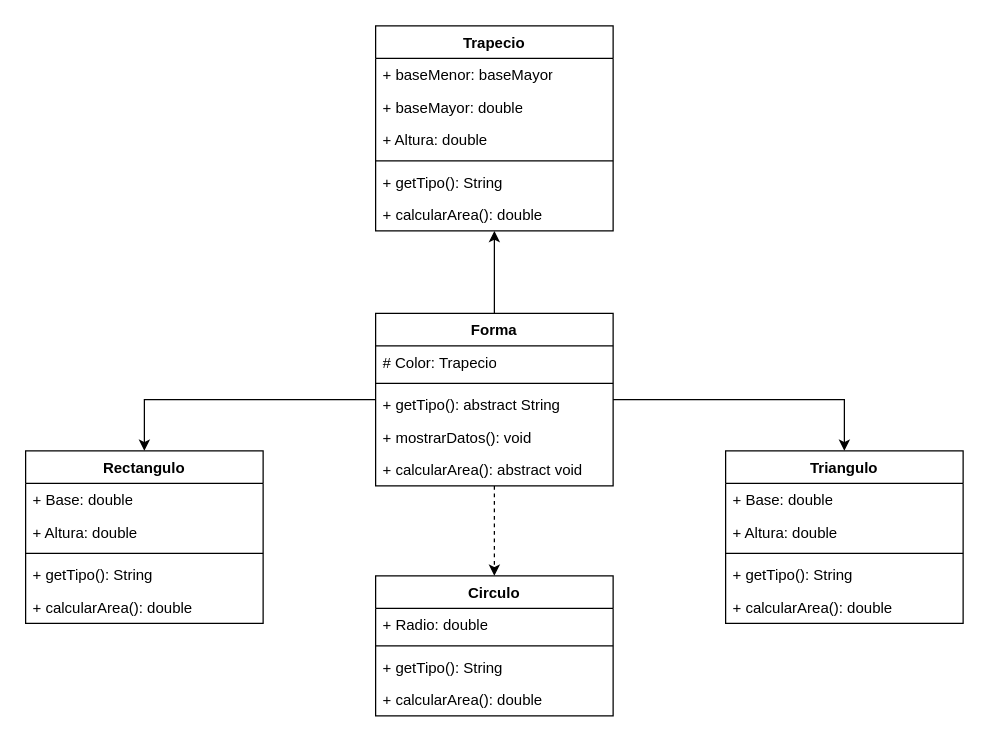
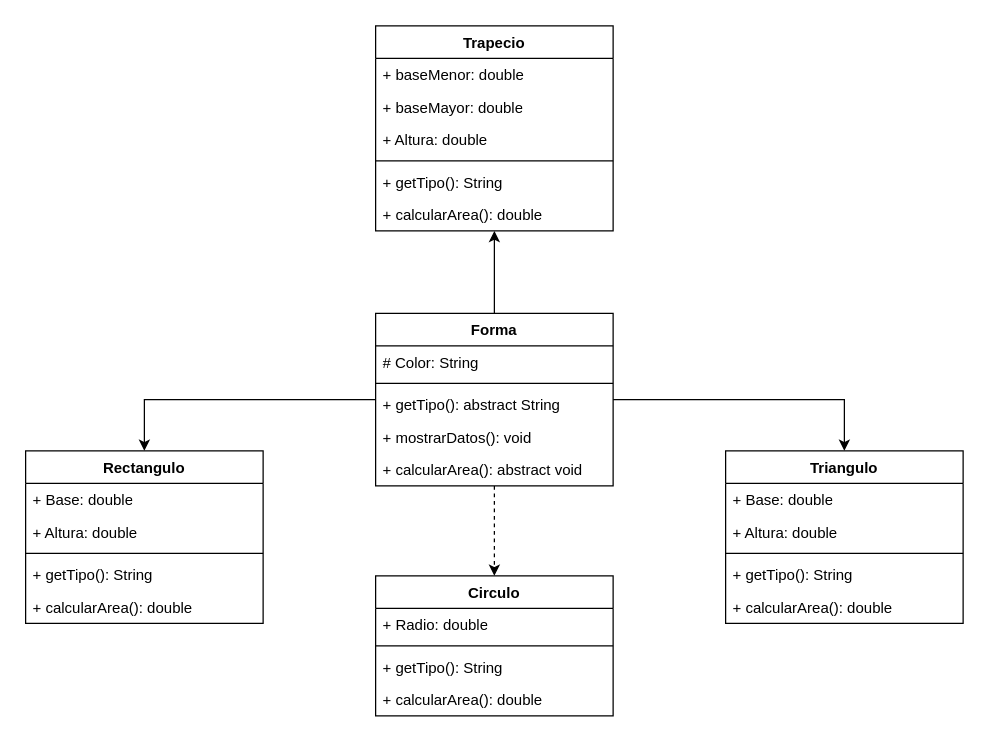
(470, 76) -> (455, 76)
(445, 363) -> (436, 363)
